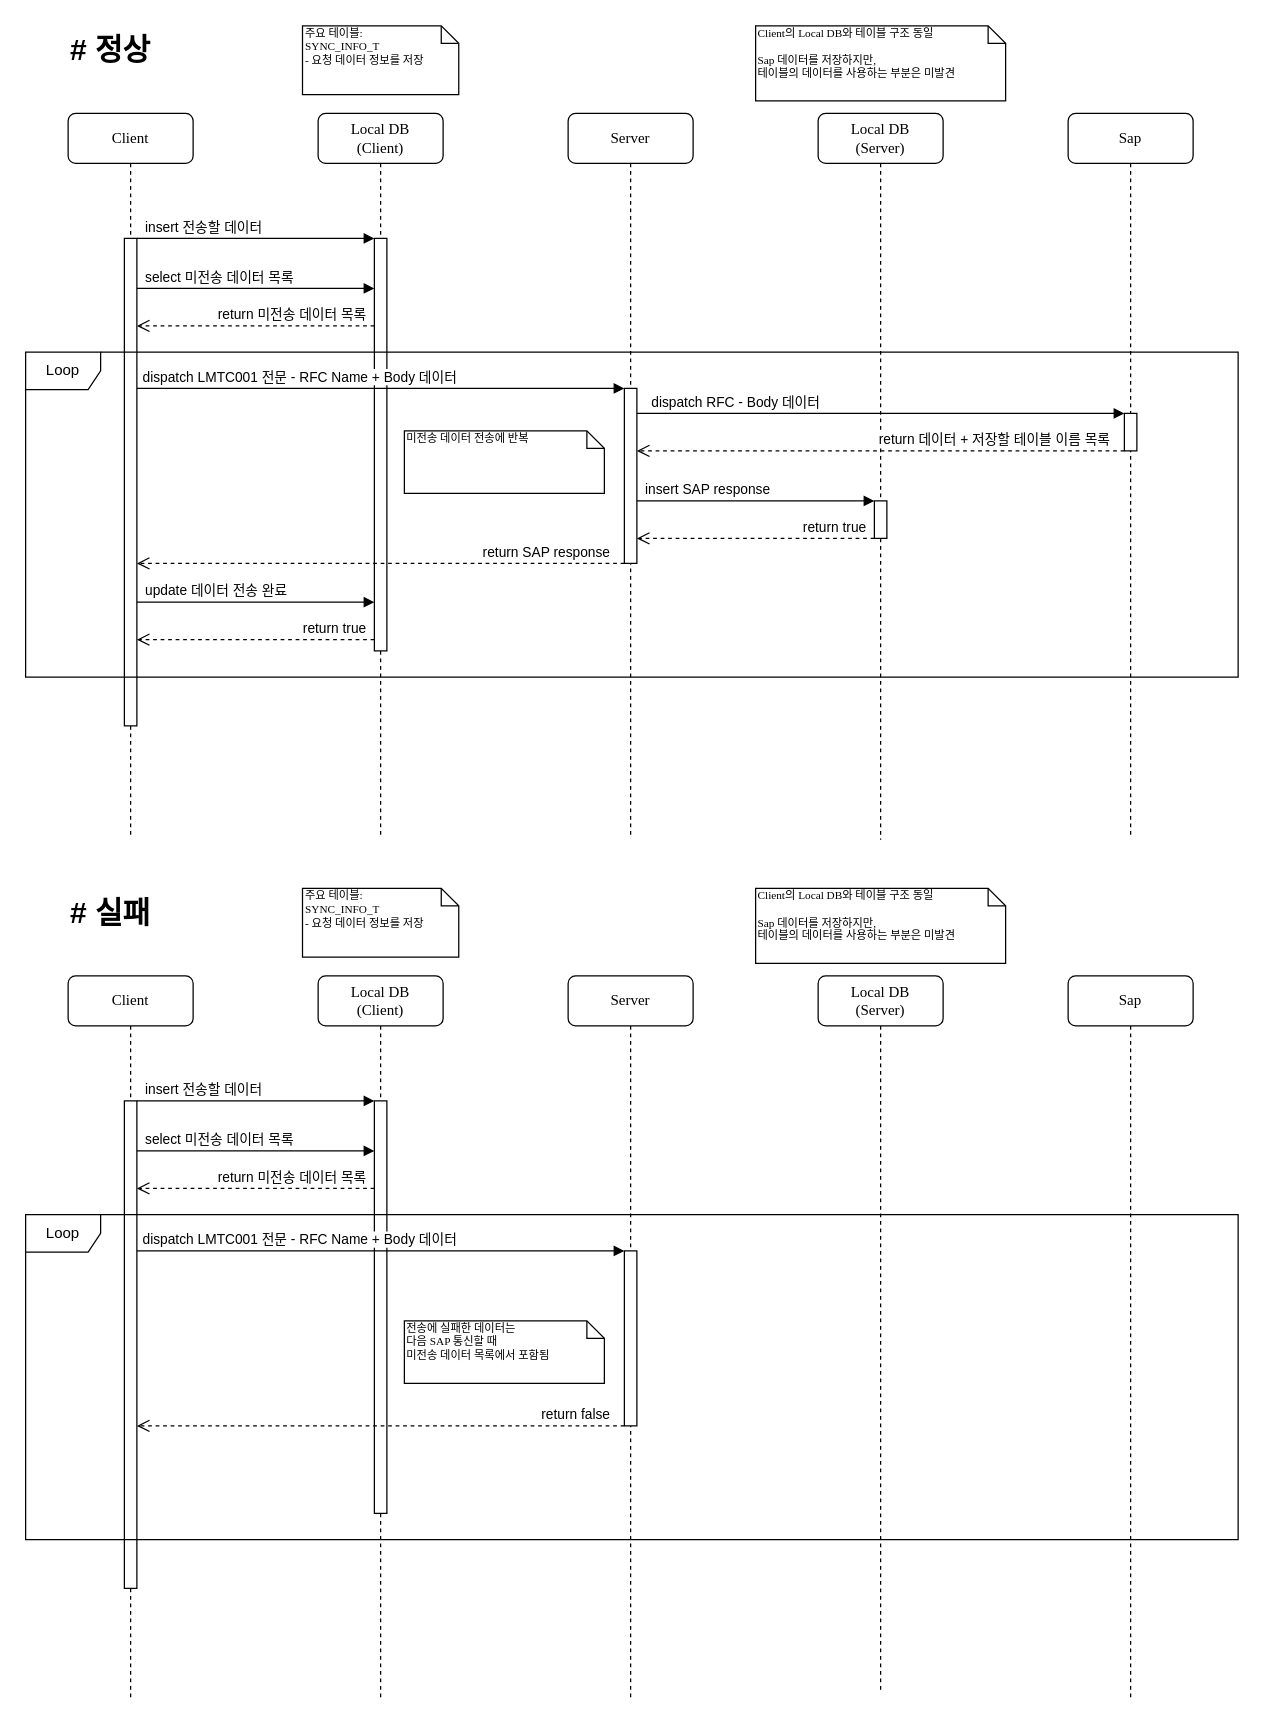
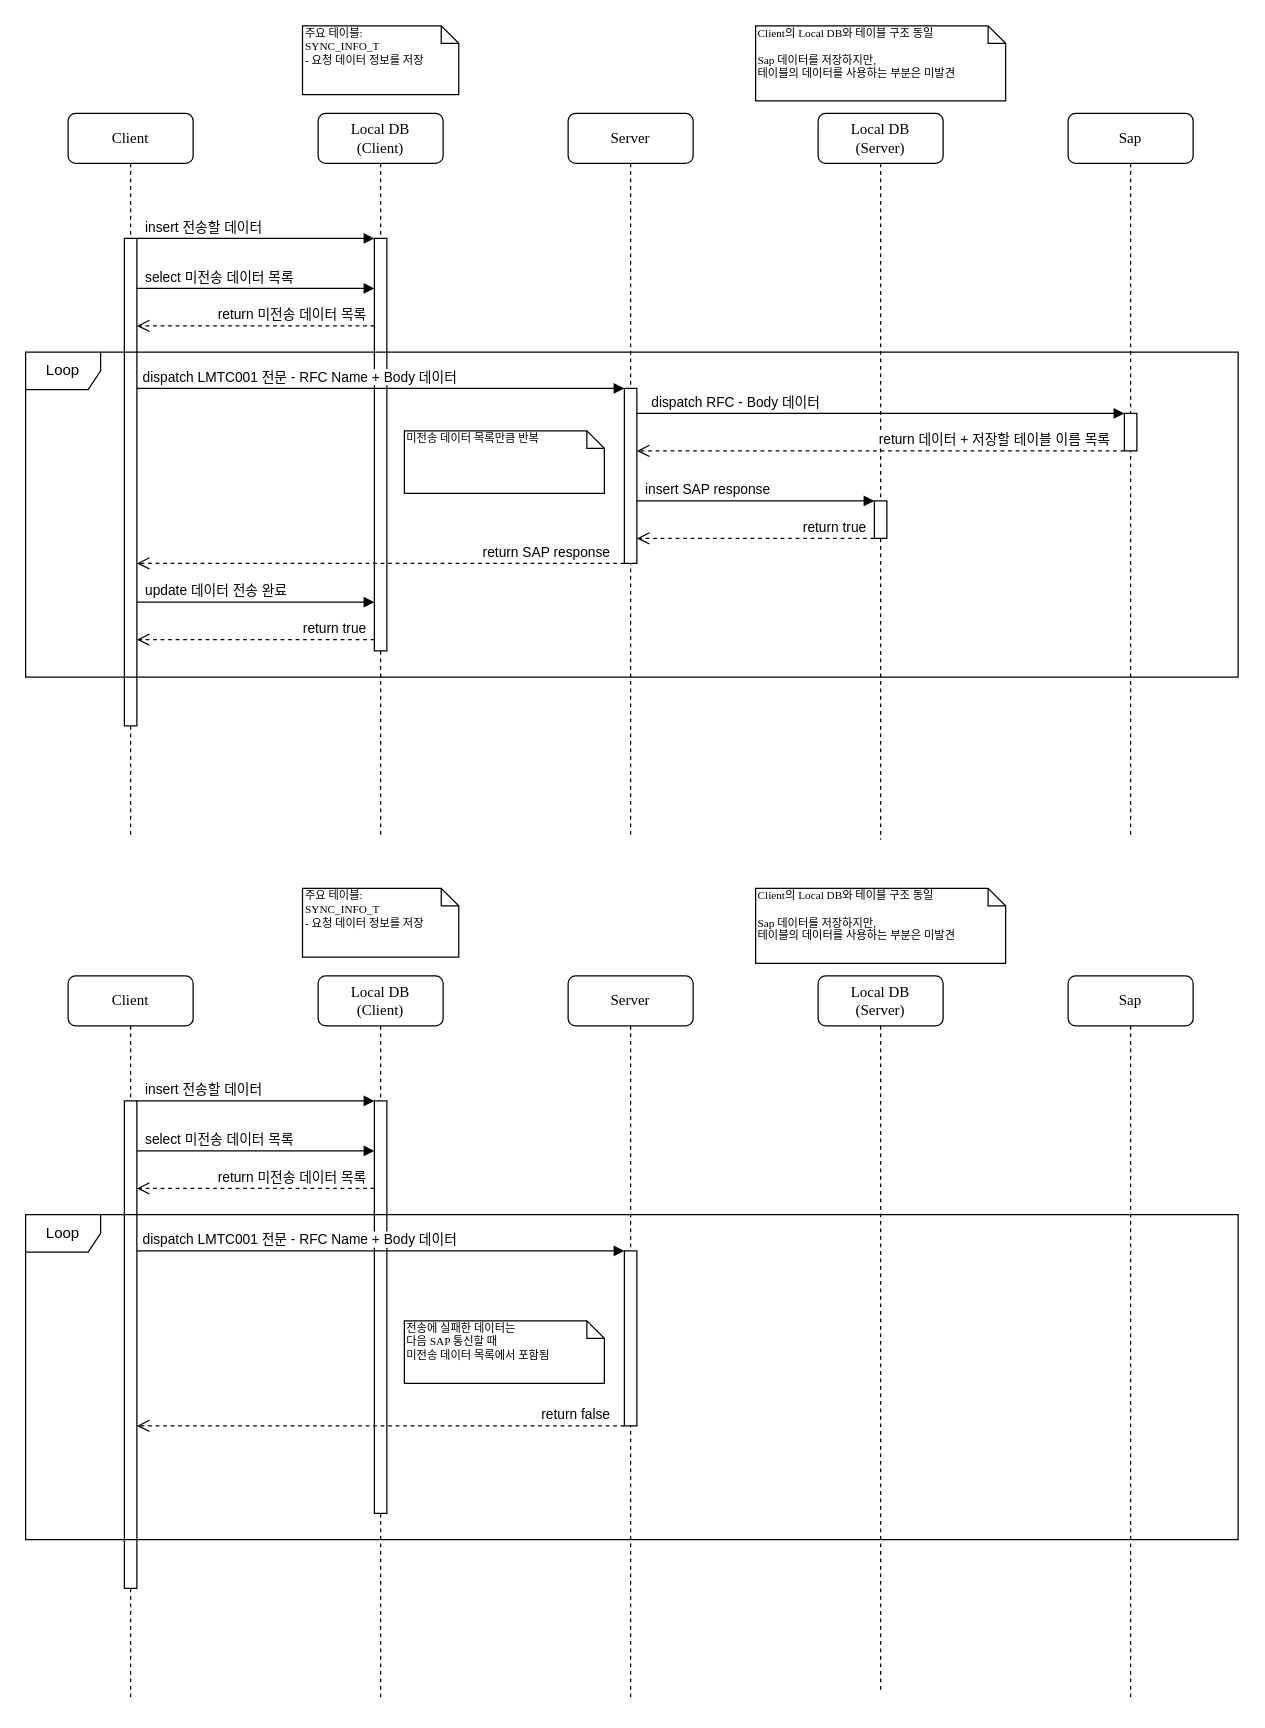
(171, 51) -> none
(474, 439) -> (479, 439)
(171, 913) -> none
